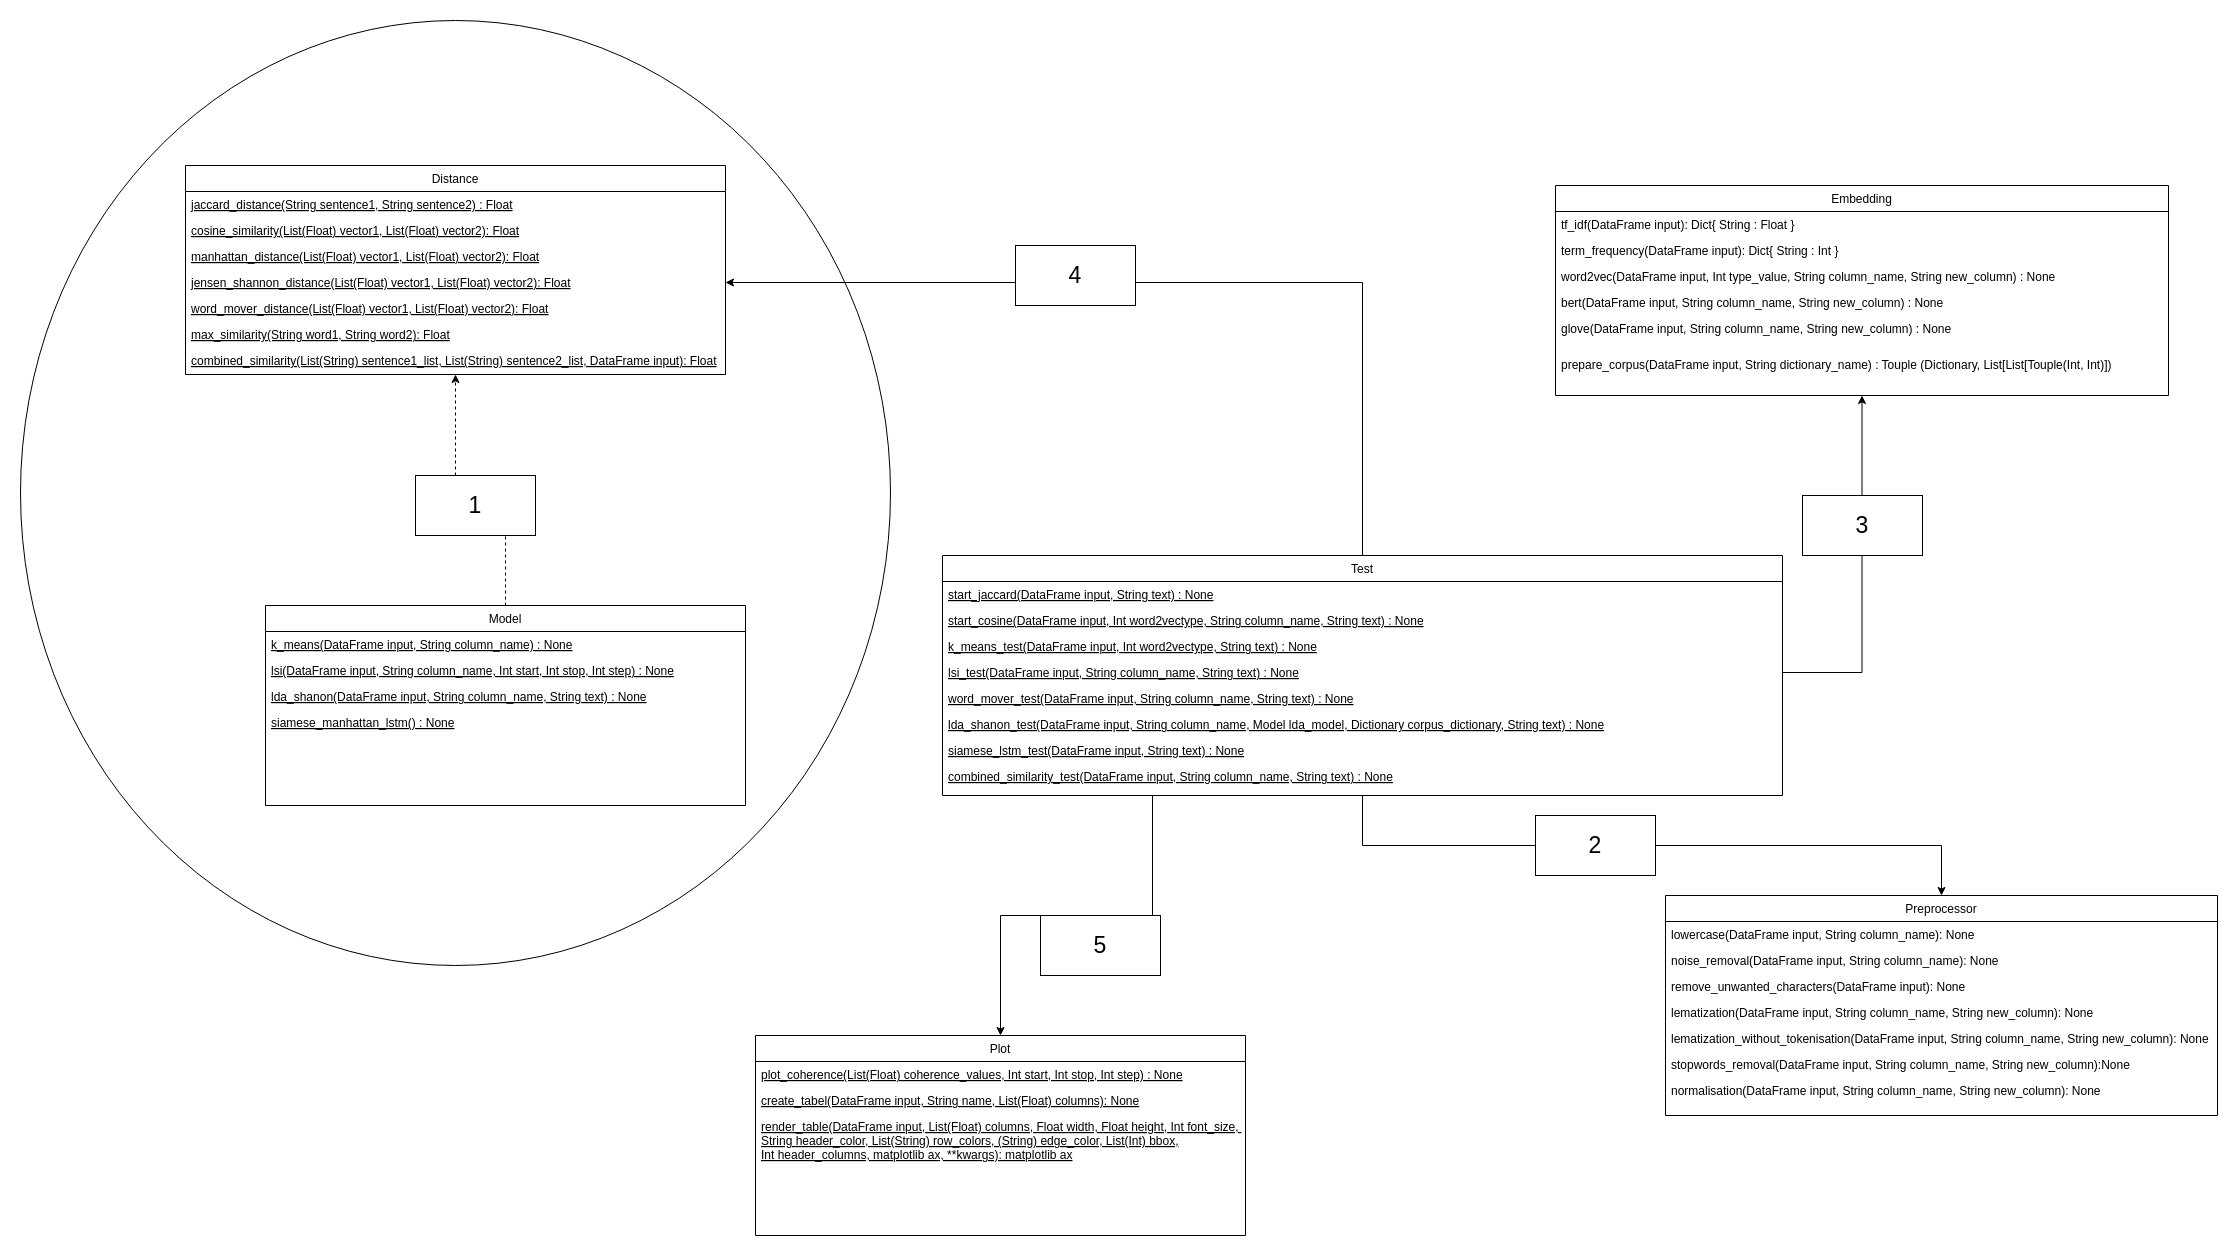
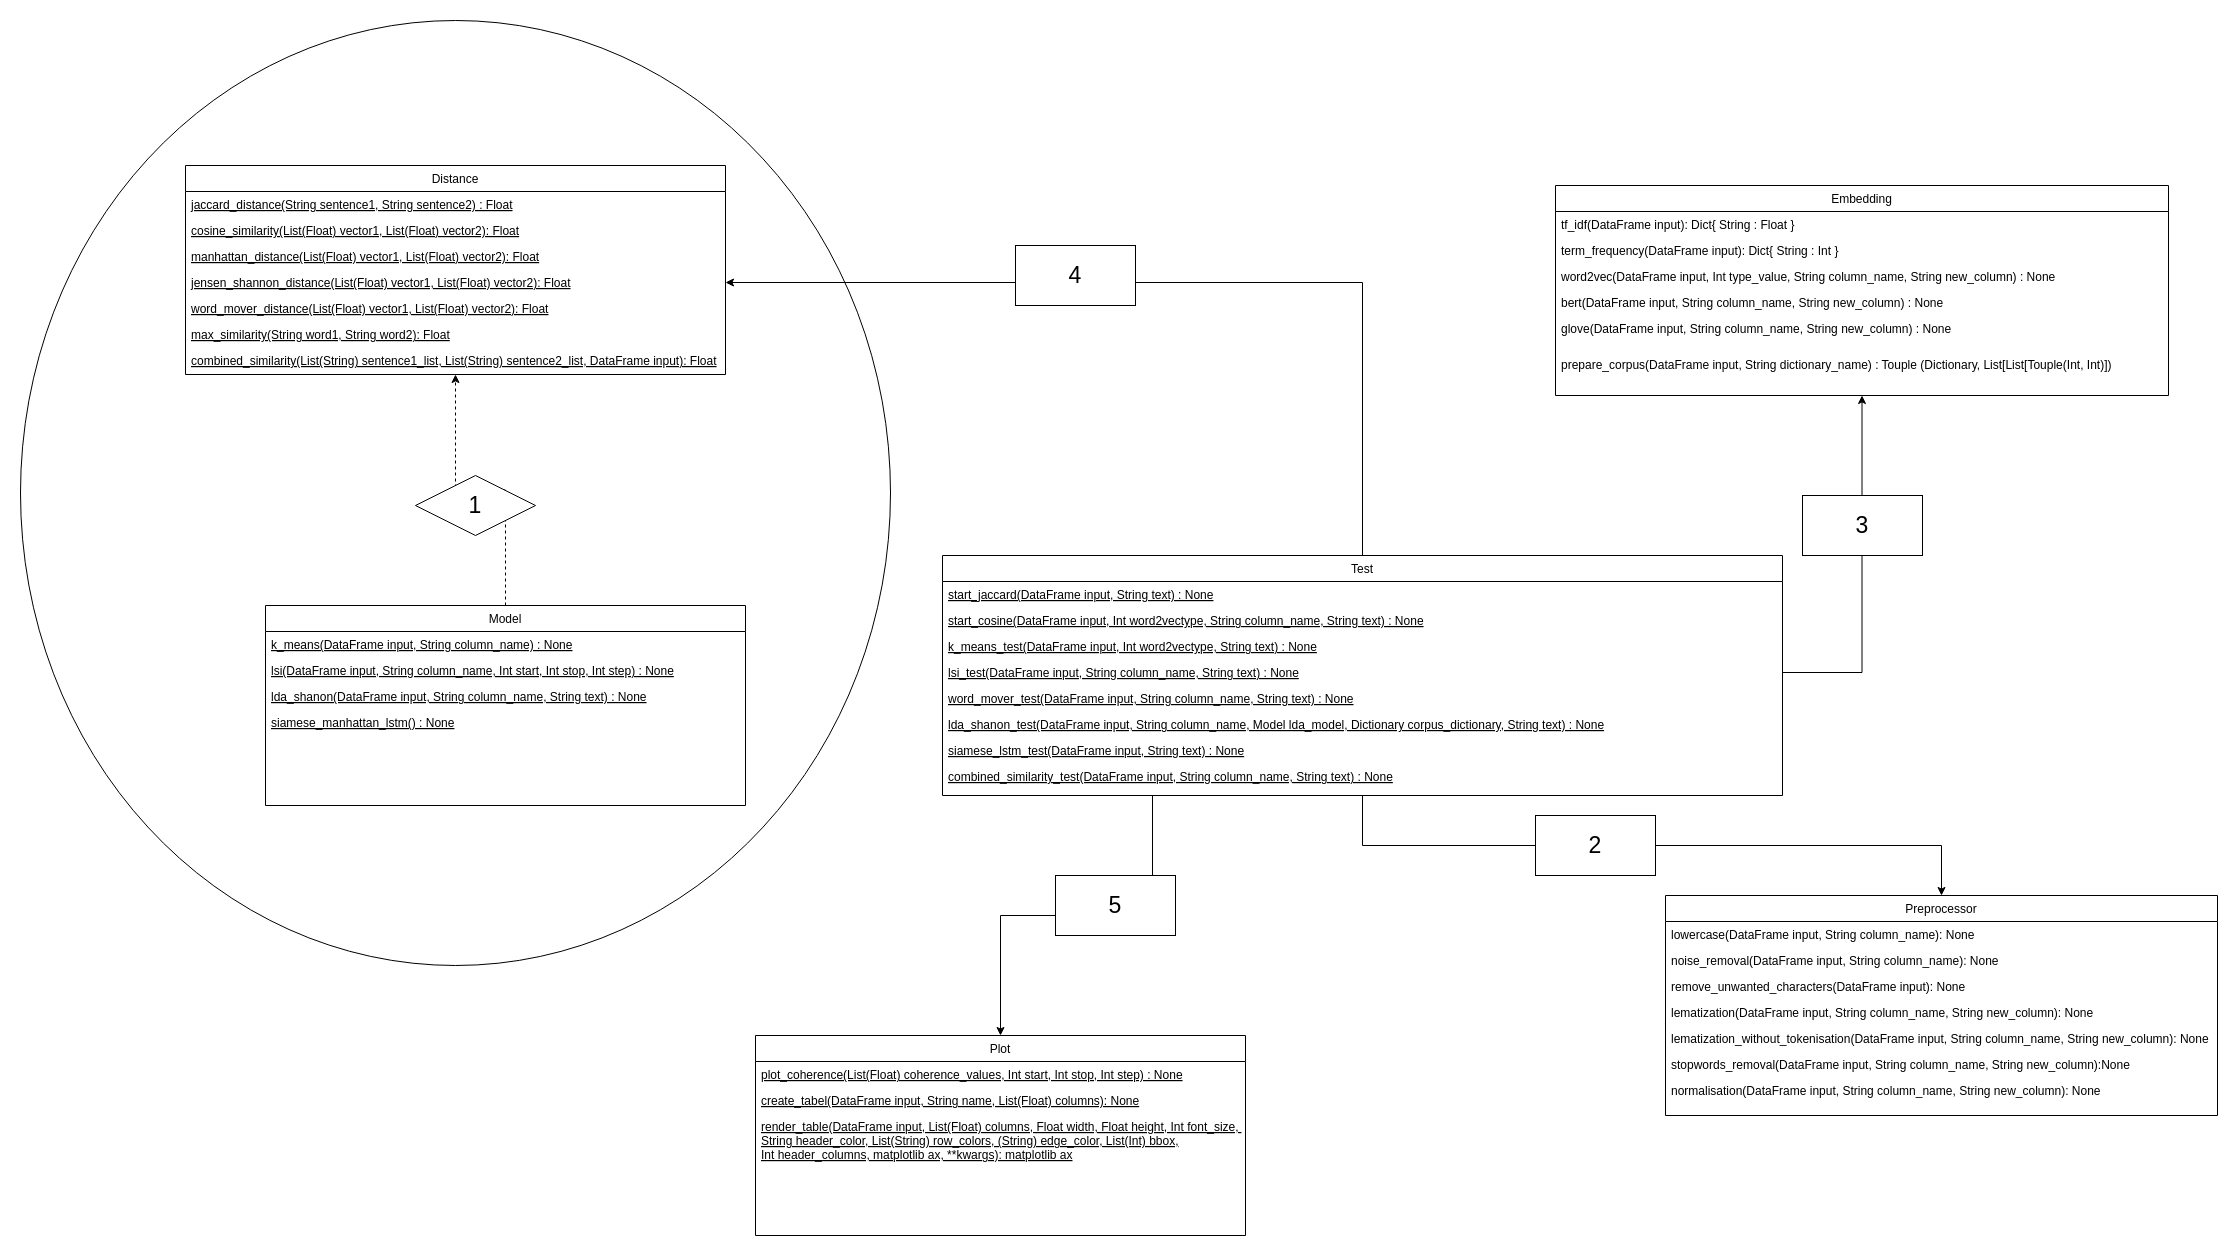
(476, 506) -> (476, 506)
(1101, 946) -> (1116, 906)
